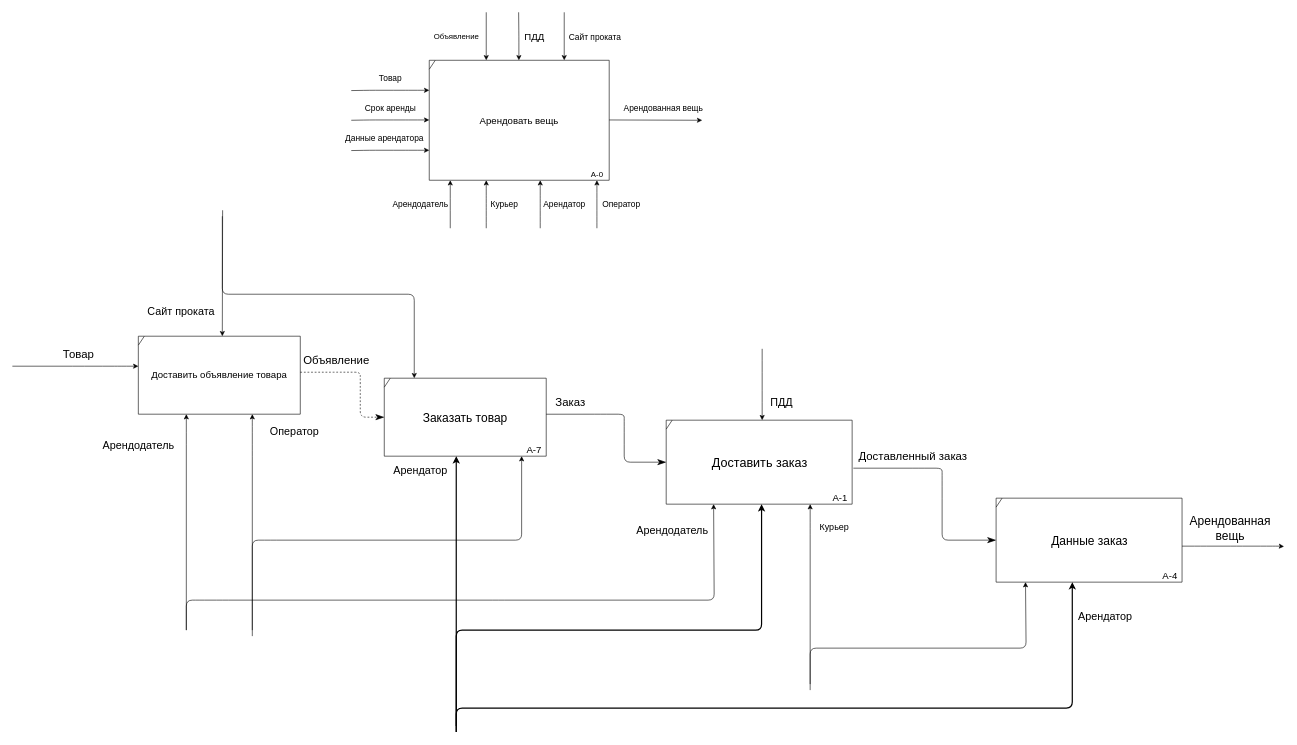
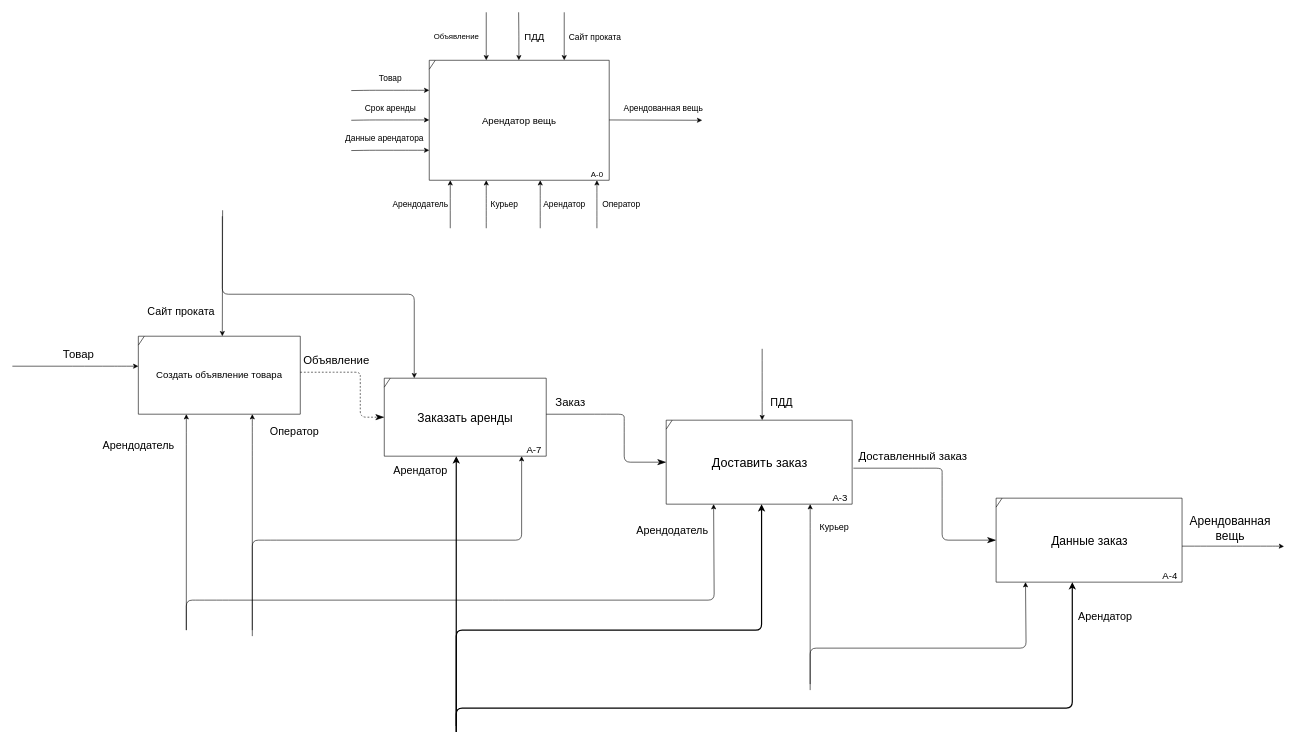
(519, 120) -> (519, 120)
(219, 375) -> (219, 375)
(465, 417) -> (465, 417)
(840, 498) -> (840, 498)
